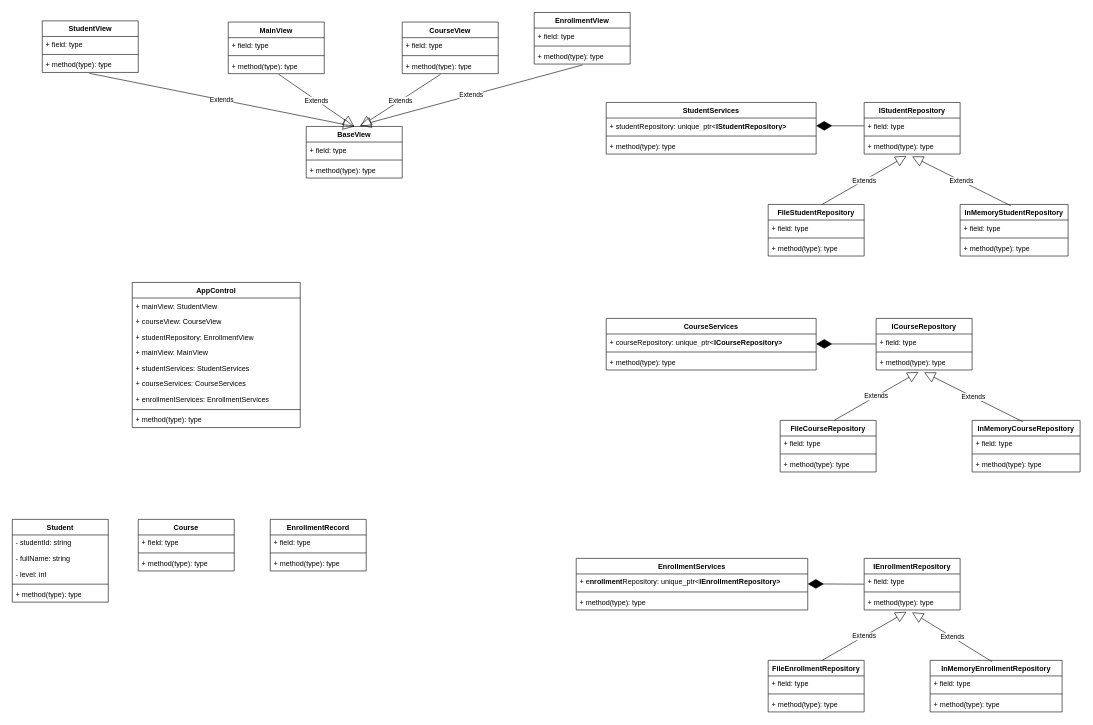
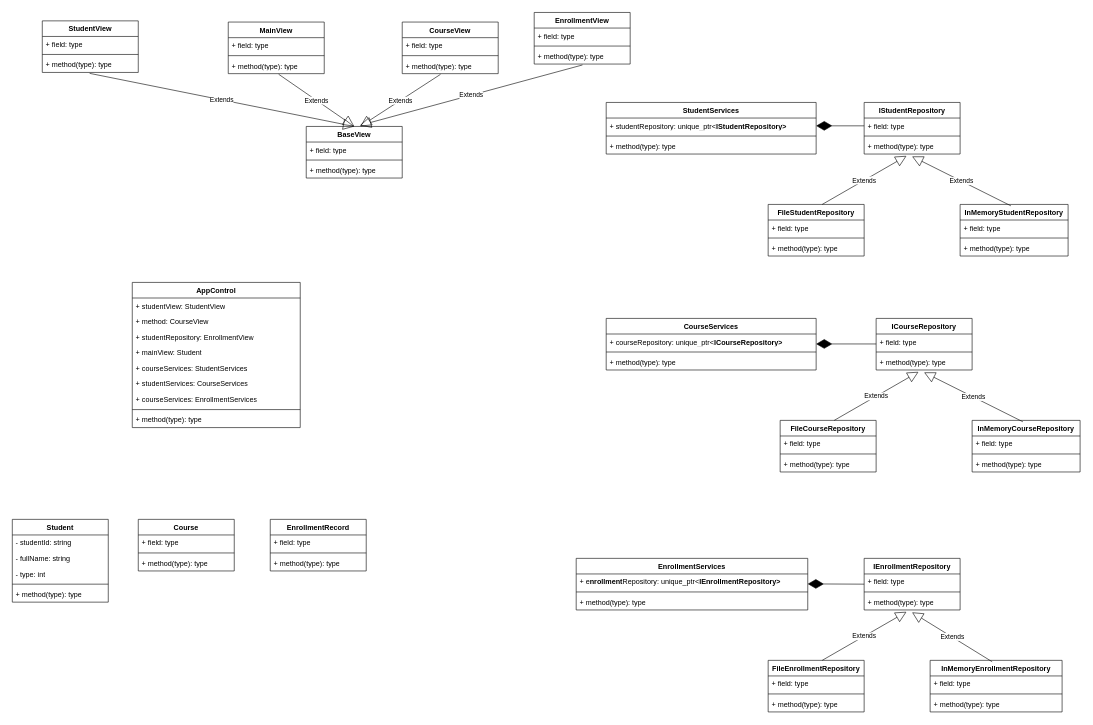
(177, 306) -> (184, 306)
(180, 322) -> (172, 322)
(170, 353) -> (170, 353)
(200, 369) -> (198, 369)
(196, 384) -> (198, 384)
(208, 400) -> (202, 400)
(34, 575) -> (34, 575)
